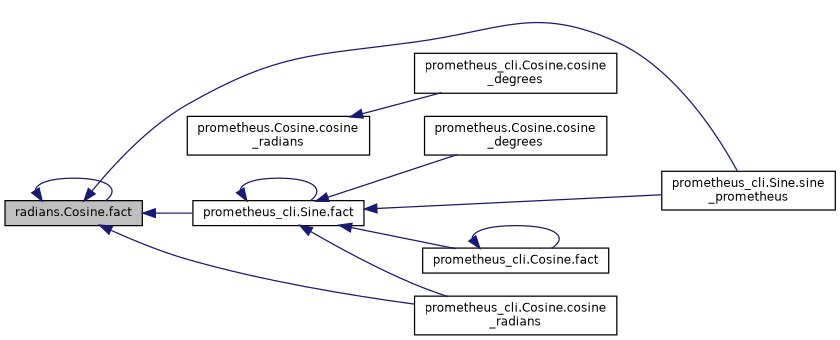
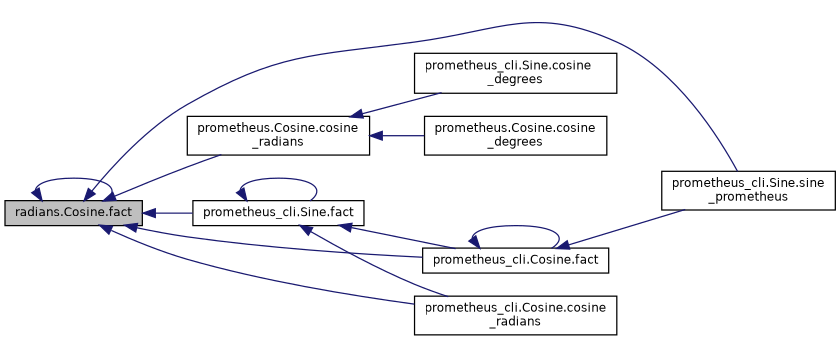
(516, 73) -> (516, 73)
none -> (168, 174)
(393, 176) -> (403, 136)
(519, 202) -> (627, 227)
none -> (279, 247)
